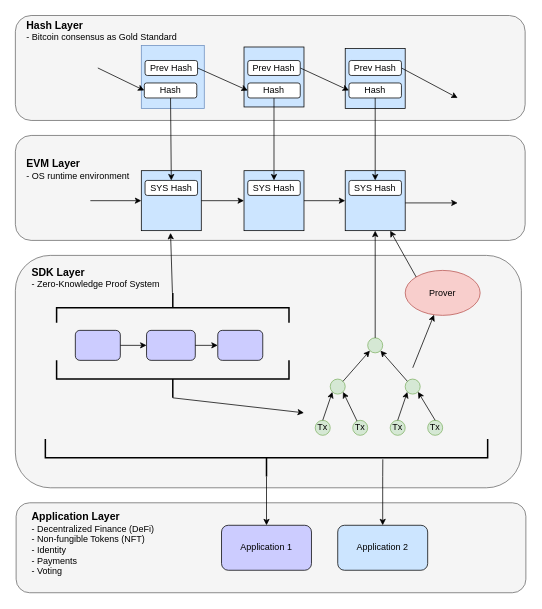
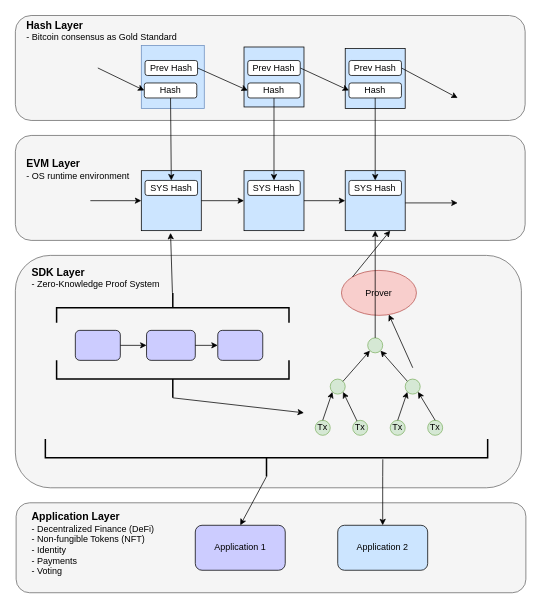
(443, 293) -> (379, 293)
(267, 548) -> (240, 548)
